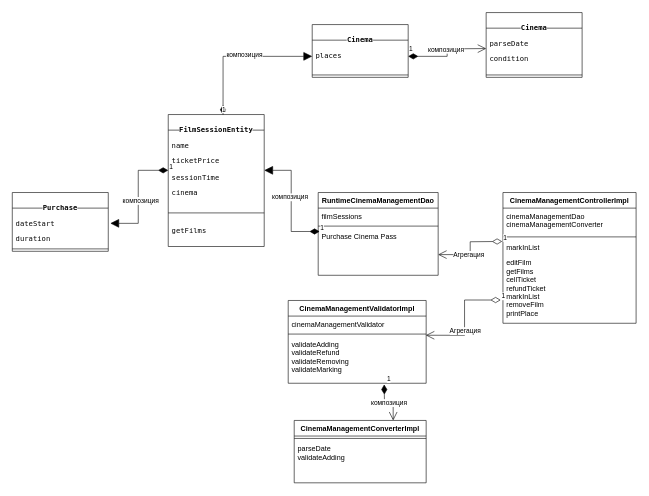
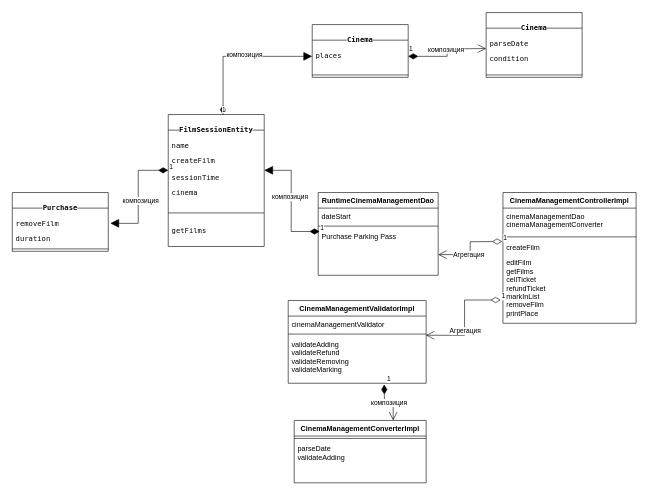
(192, 151) -> (192, 151)
(343, 216) -> (340, 216)
(34, 221) -> (34, 221)
(359, 236) -> (361, 236)
(526, 247) -> (525, 247)
